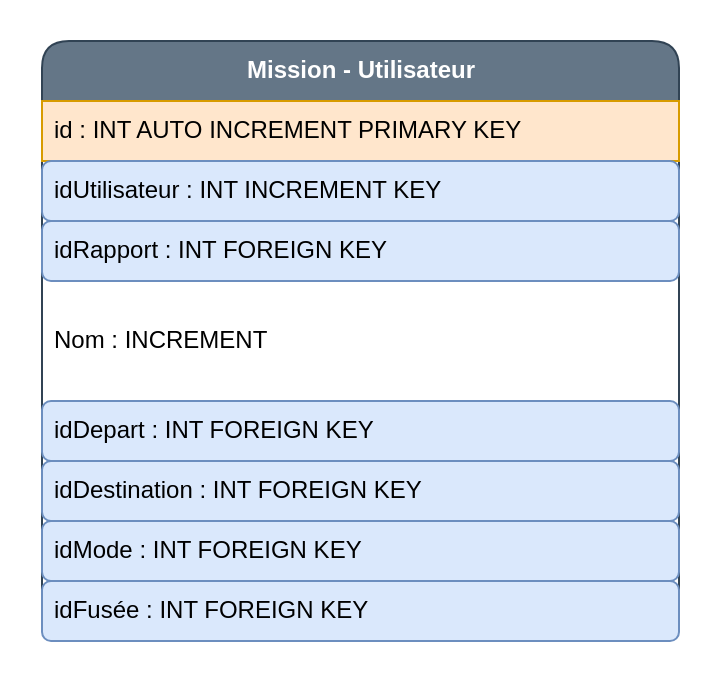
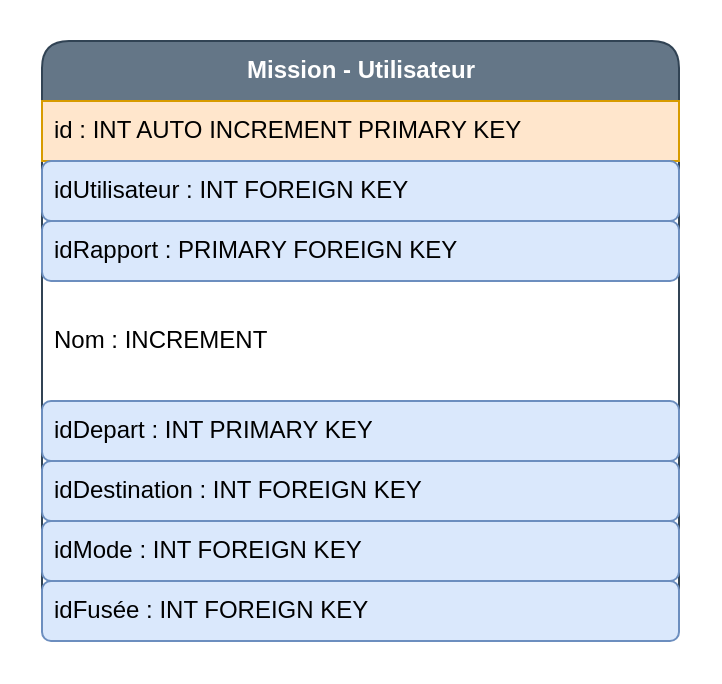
(249, 191) -> (235, 191)
(218, 251) -> (245, 251)
(211, 431) -> (211, 431)
